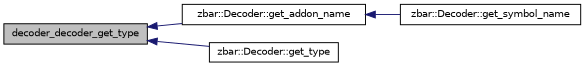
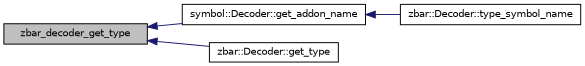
(274, 15) -> (274, 15)
(491, 15) -> (491, 15)
(76, 34) -> (76, 34)
